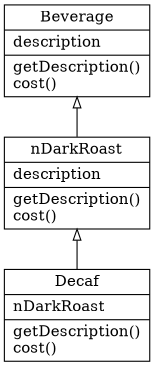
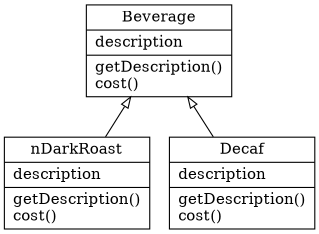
(77, 255) -> (204, 122)
(60, 307) -> (222, 174)
